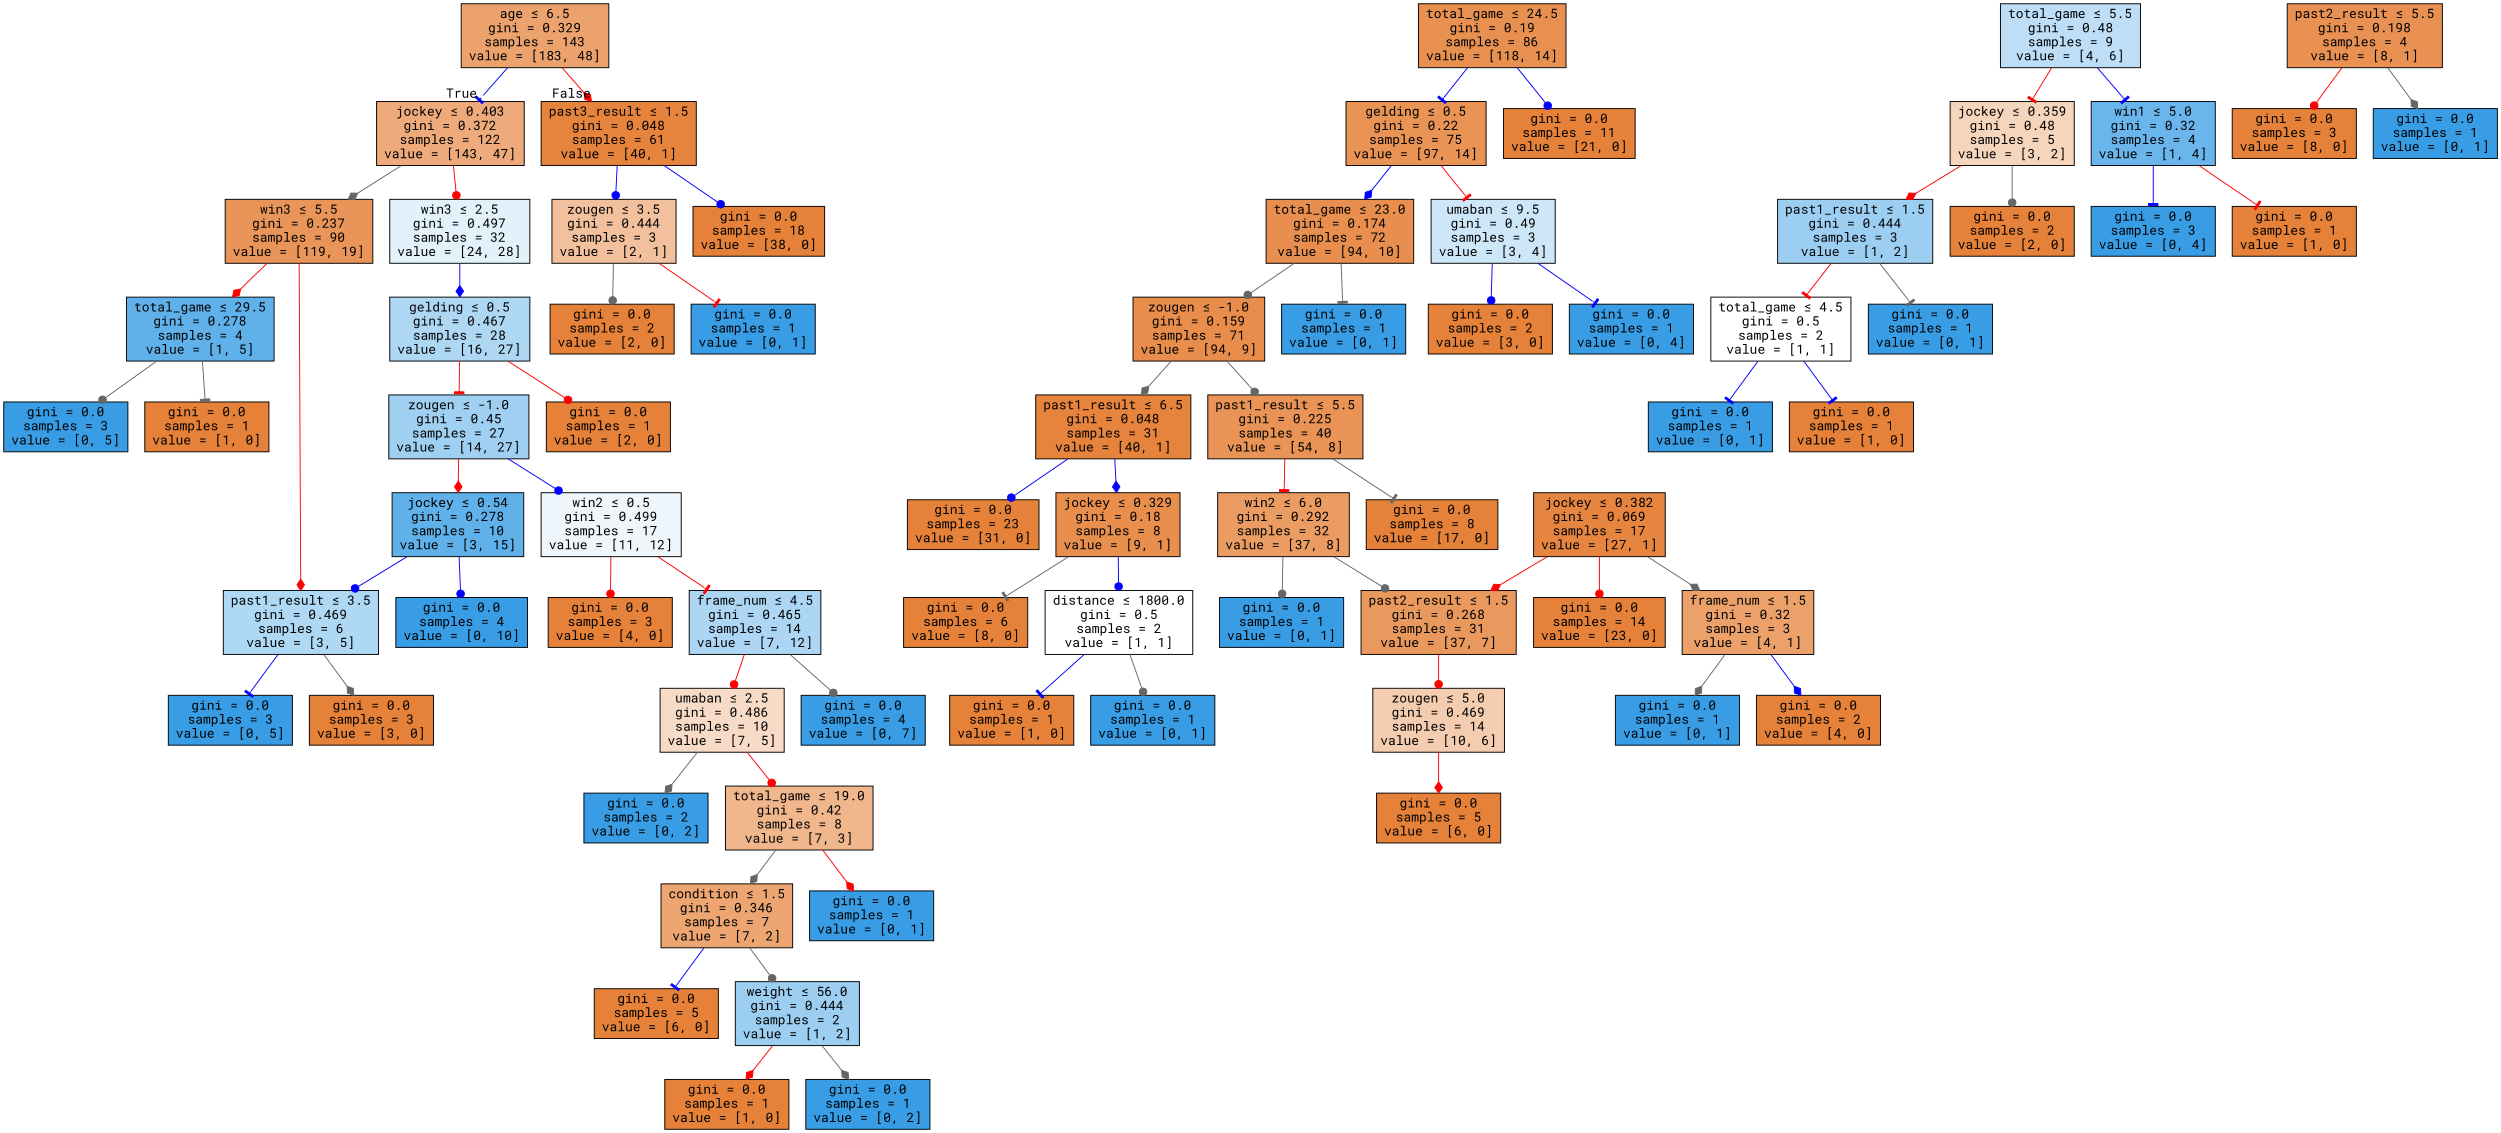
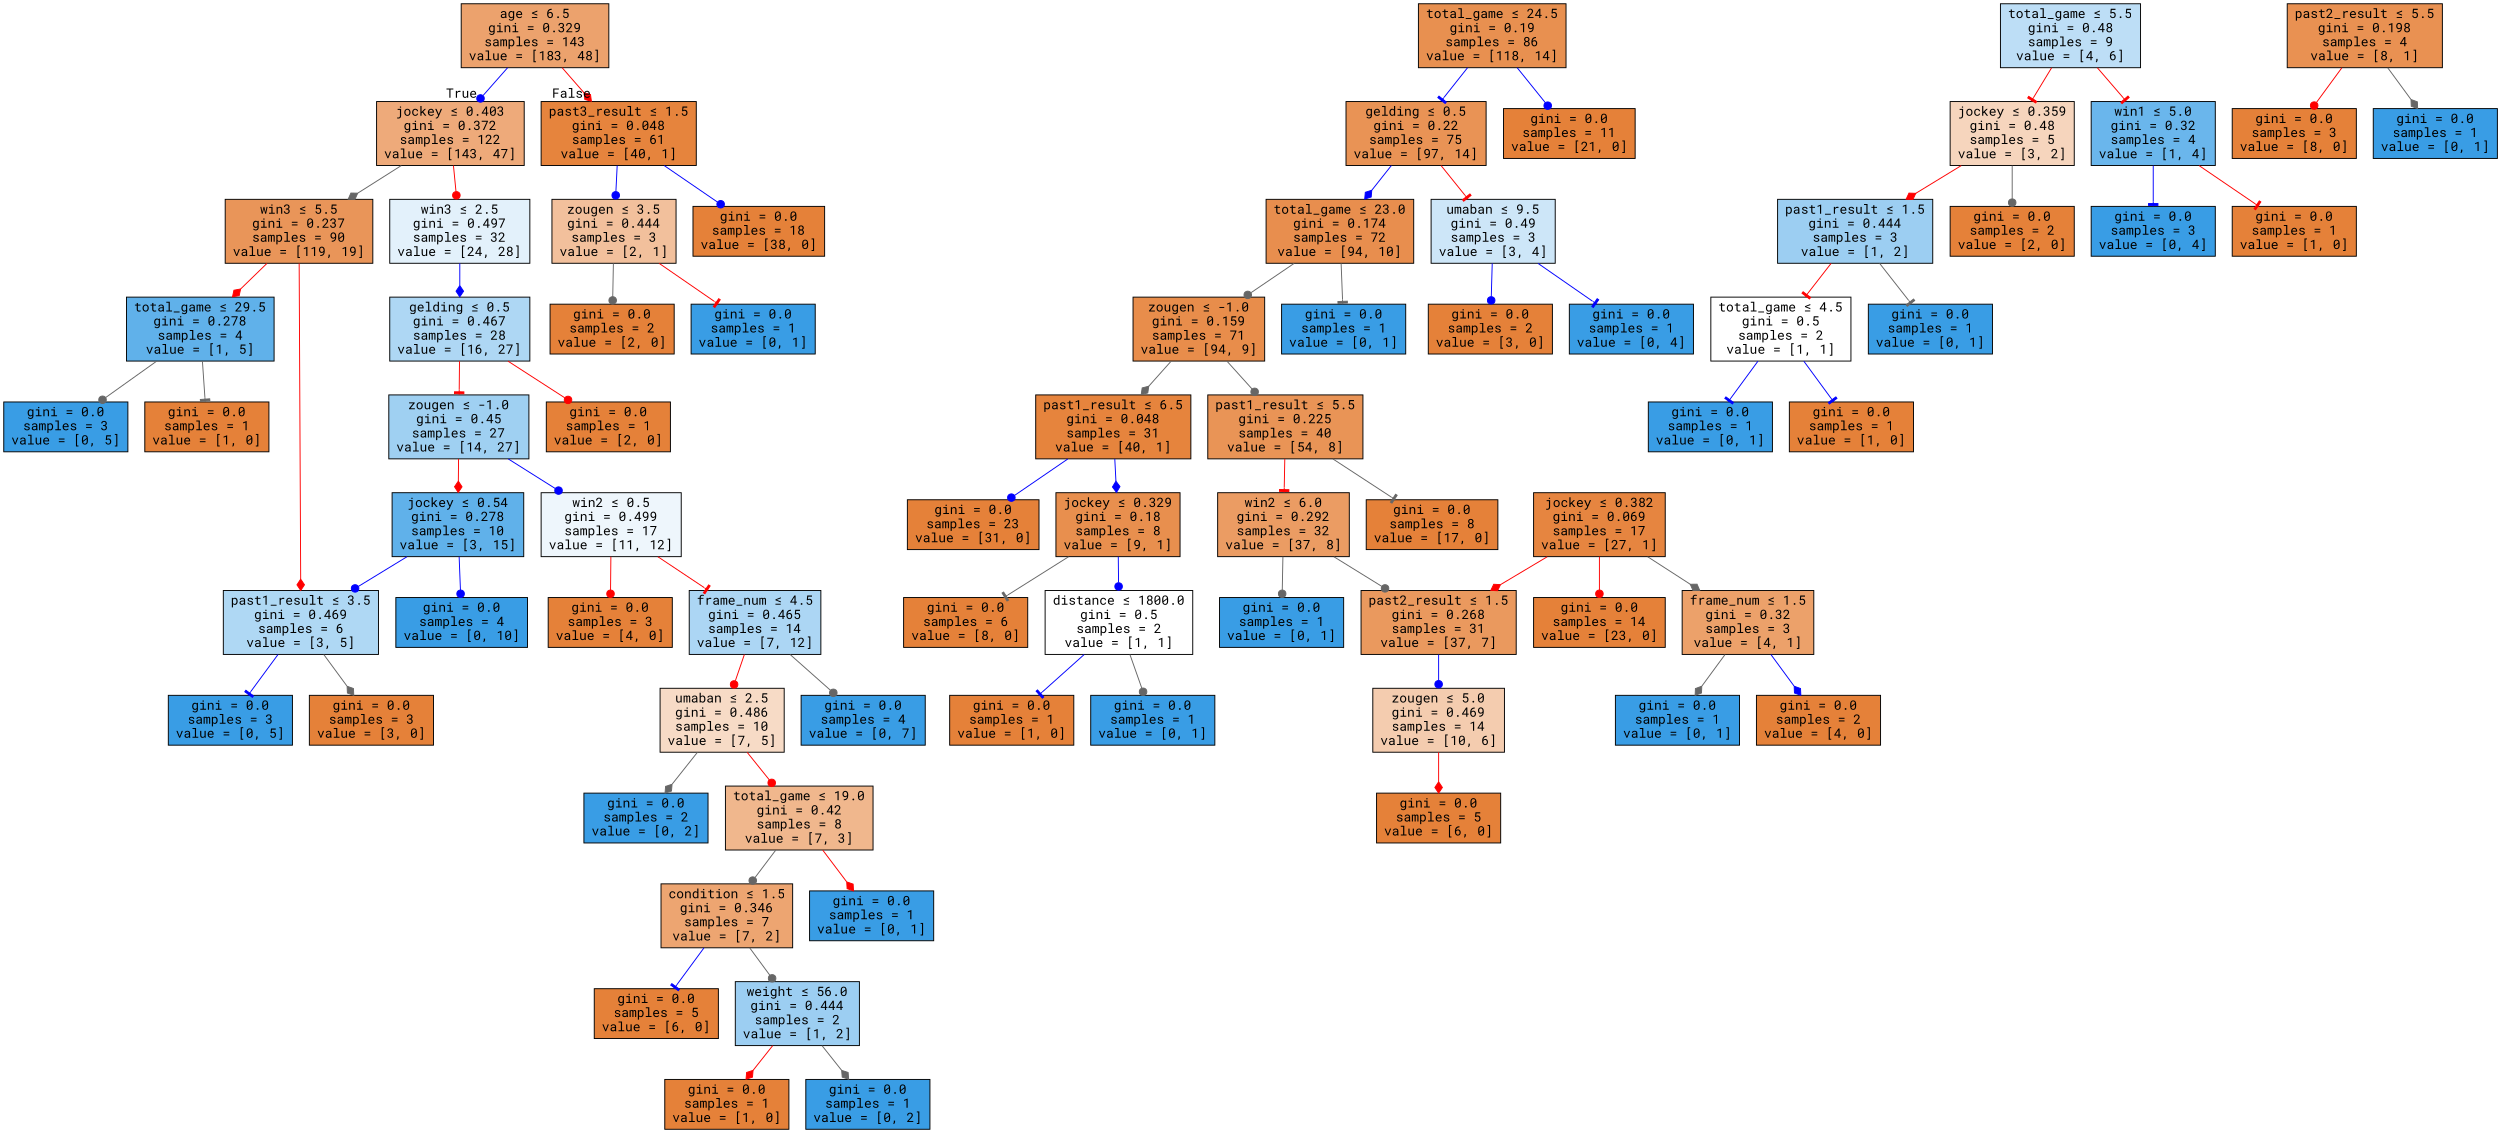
(495, 82) -> (495, 82)
(2110, 83) -> (2110, 83)
(1439, 667) -> (1439, 667)
(765, 864) -> (765, 864)
